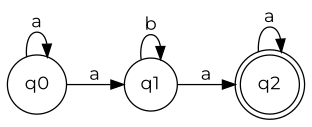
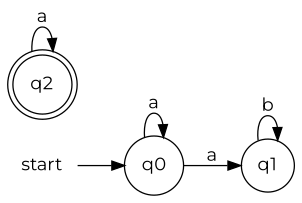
(200, 85) -> none
none -> (42, 166)
